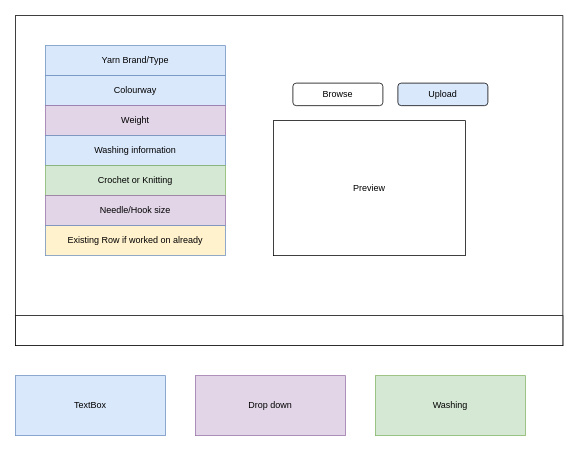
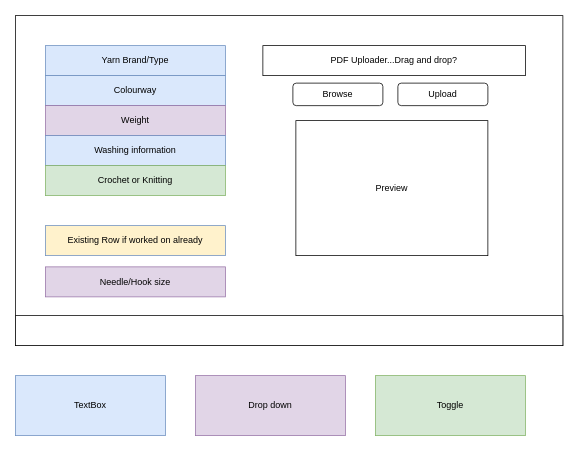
none -> (394, 60)
(443, 94) -> (443, 94)
(369, 188) -> (392, 188)
(135, 210) -> (135, 282)
(450, 405) -> (450, 405)
